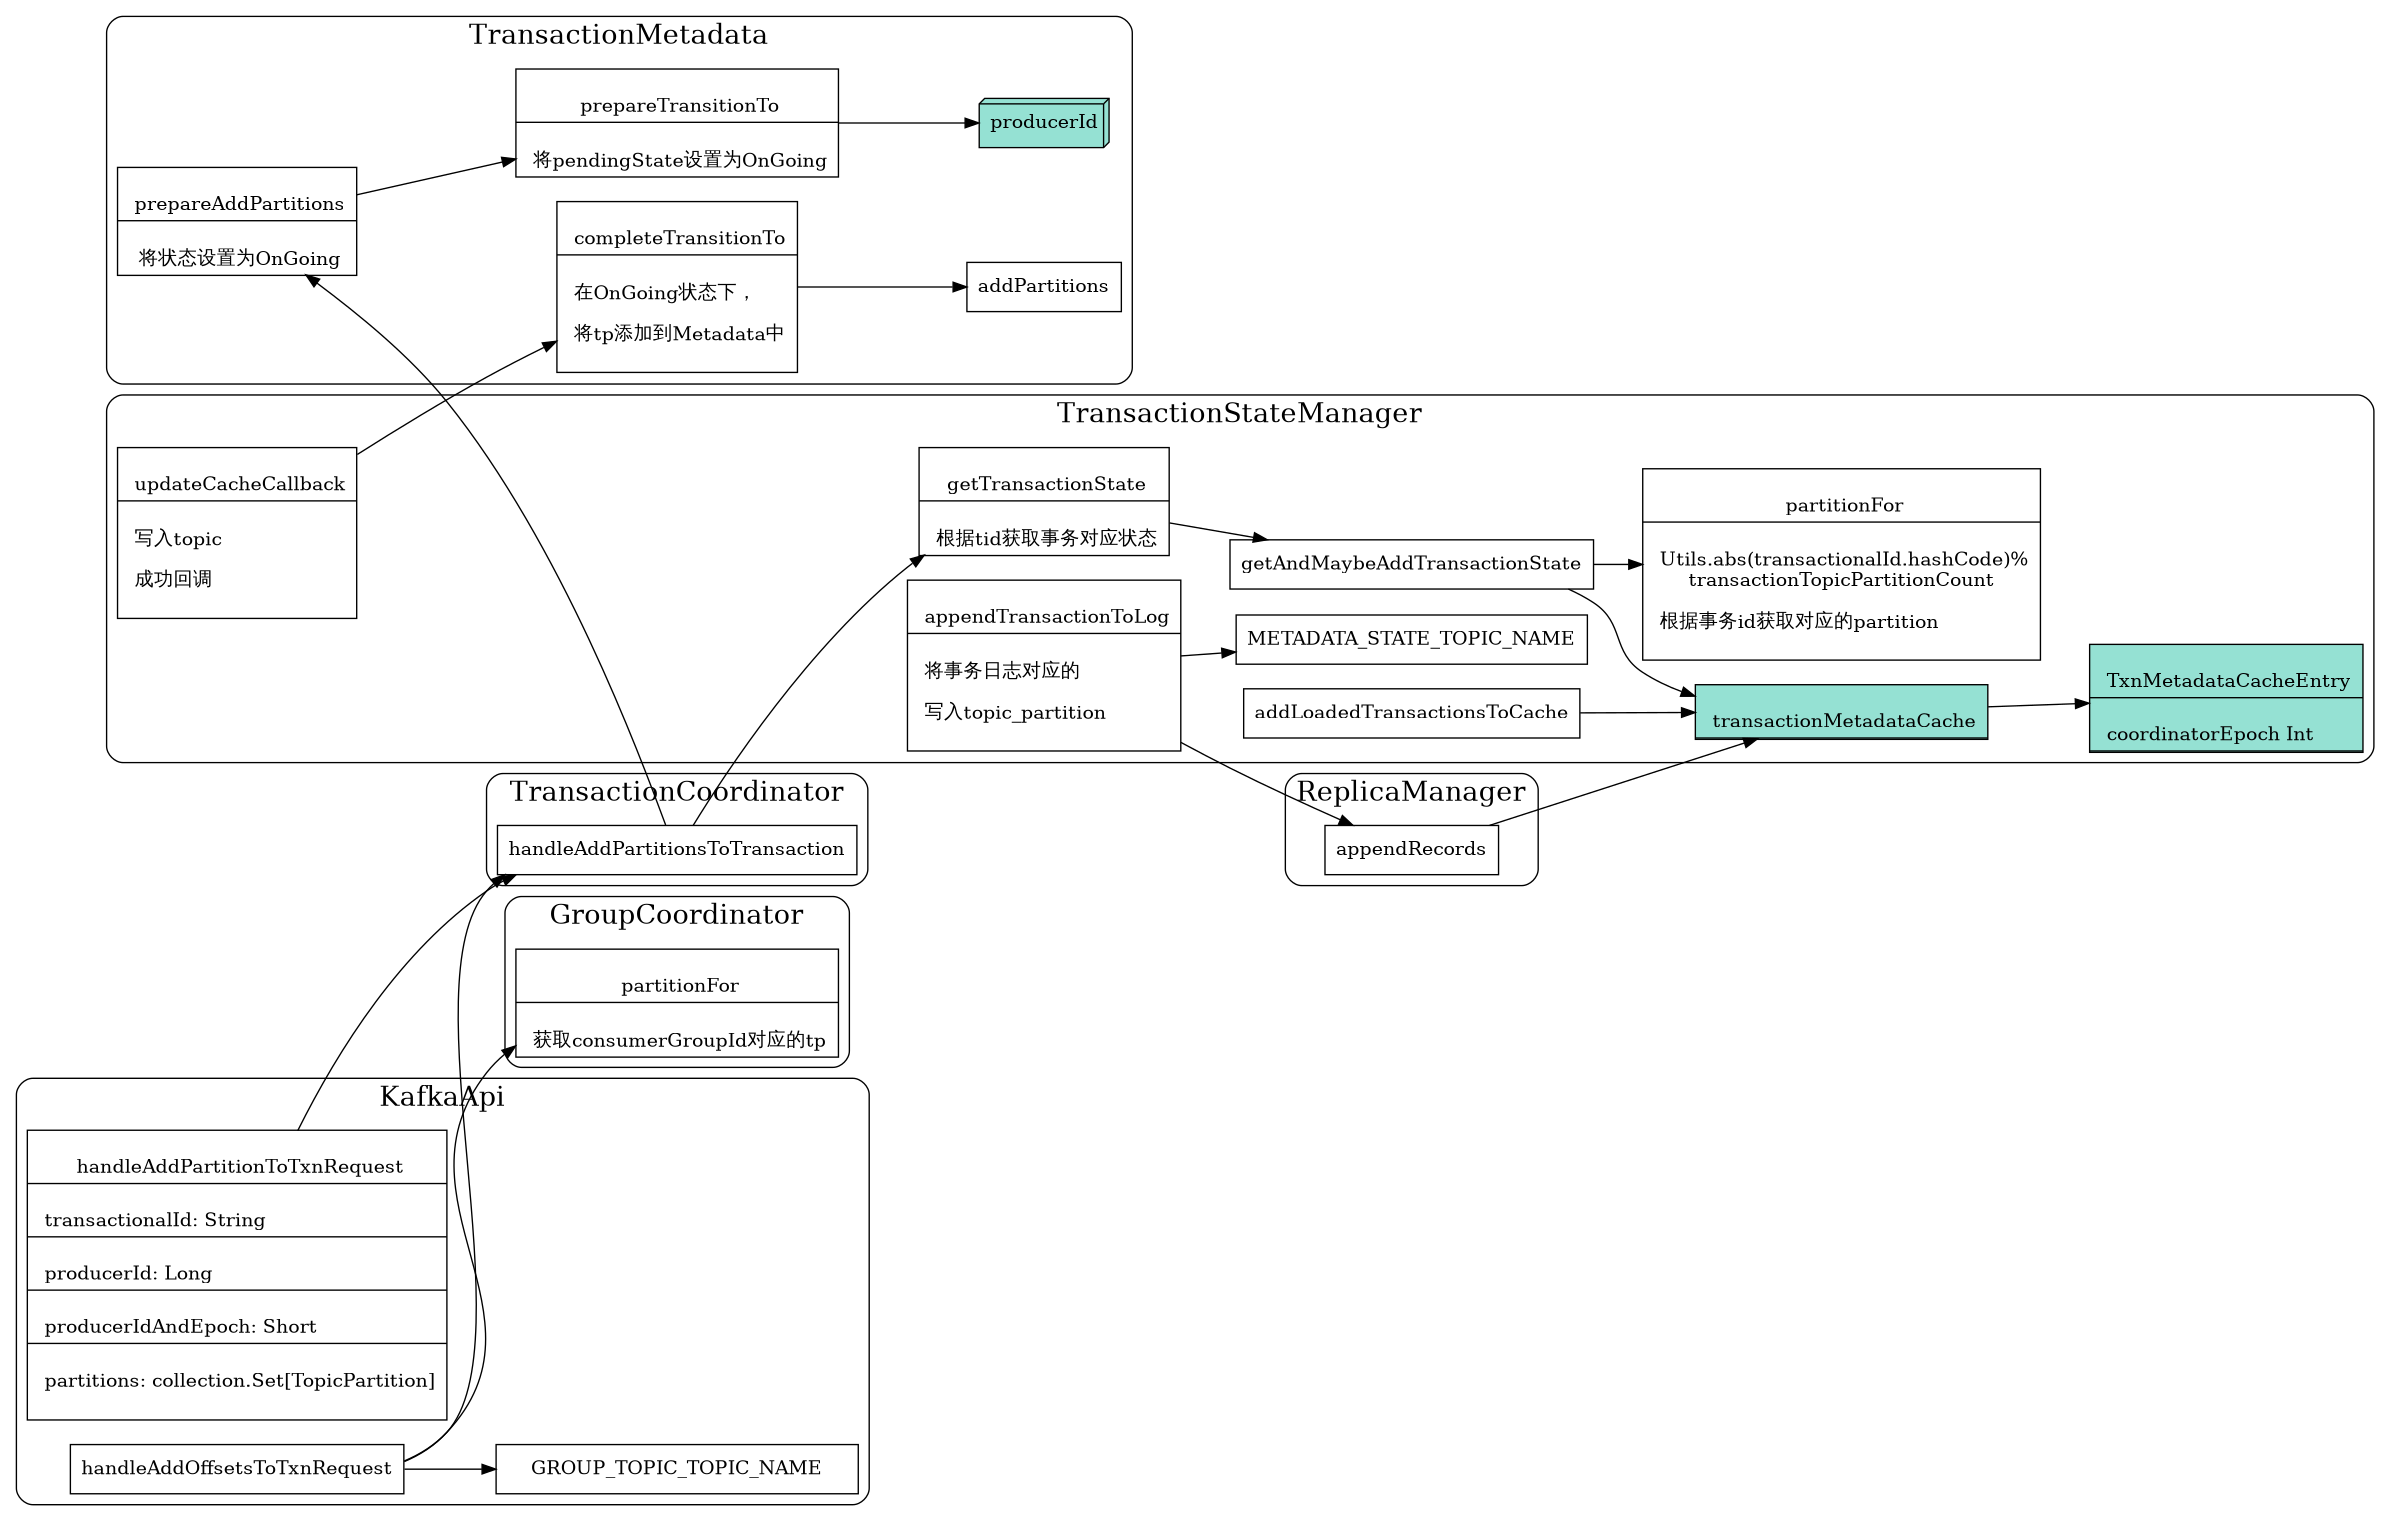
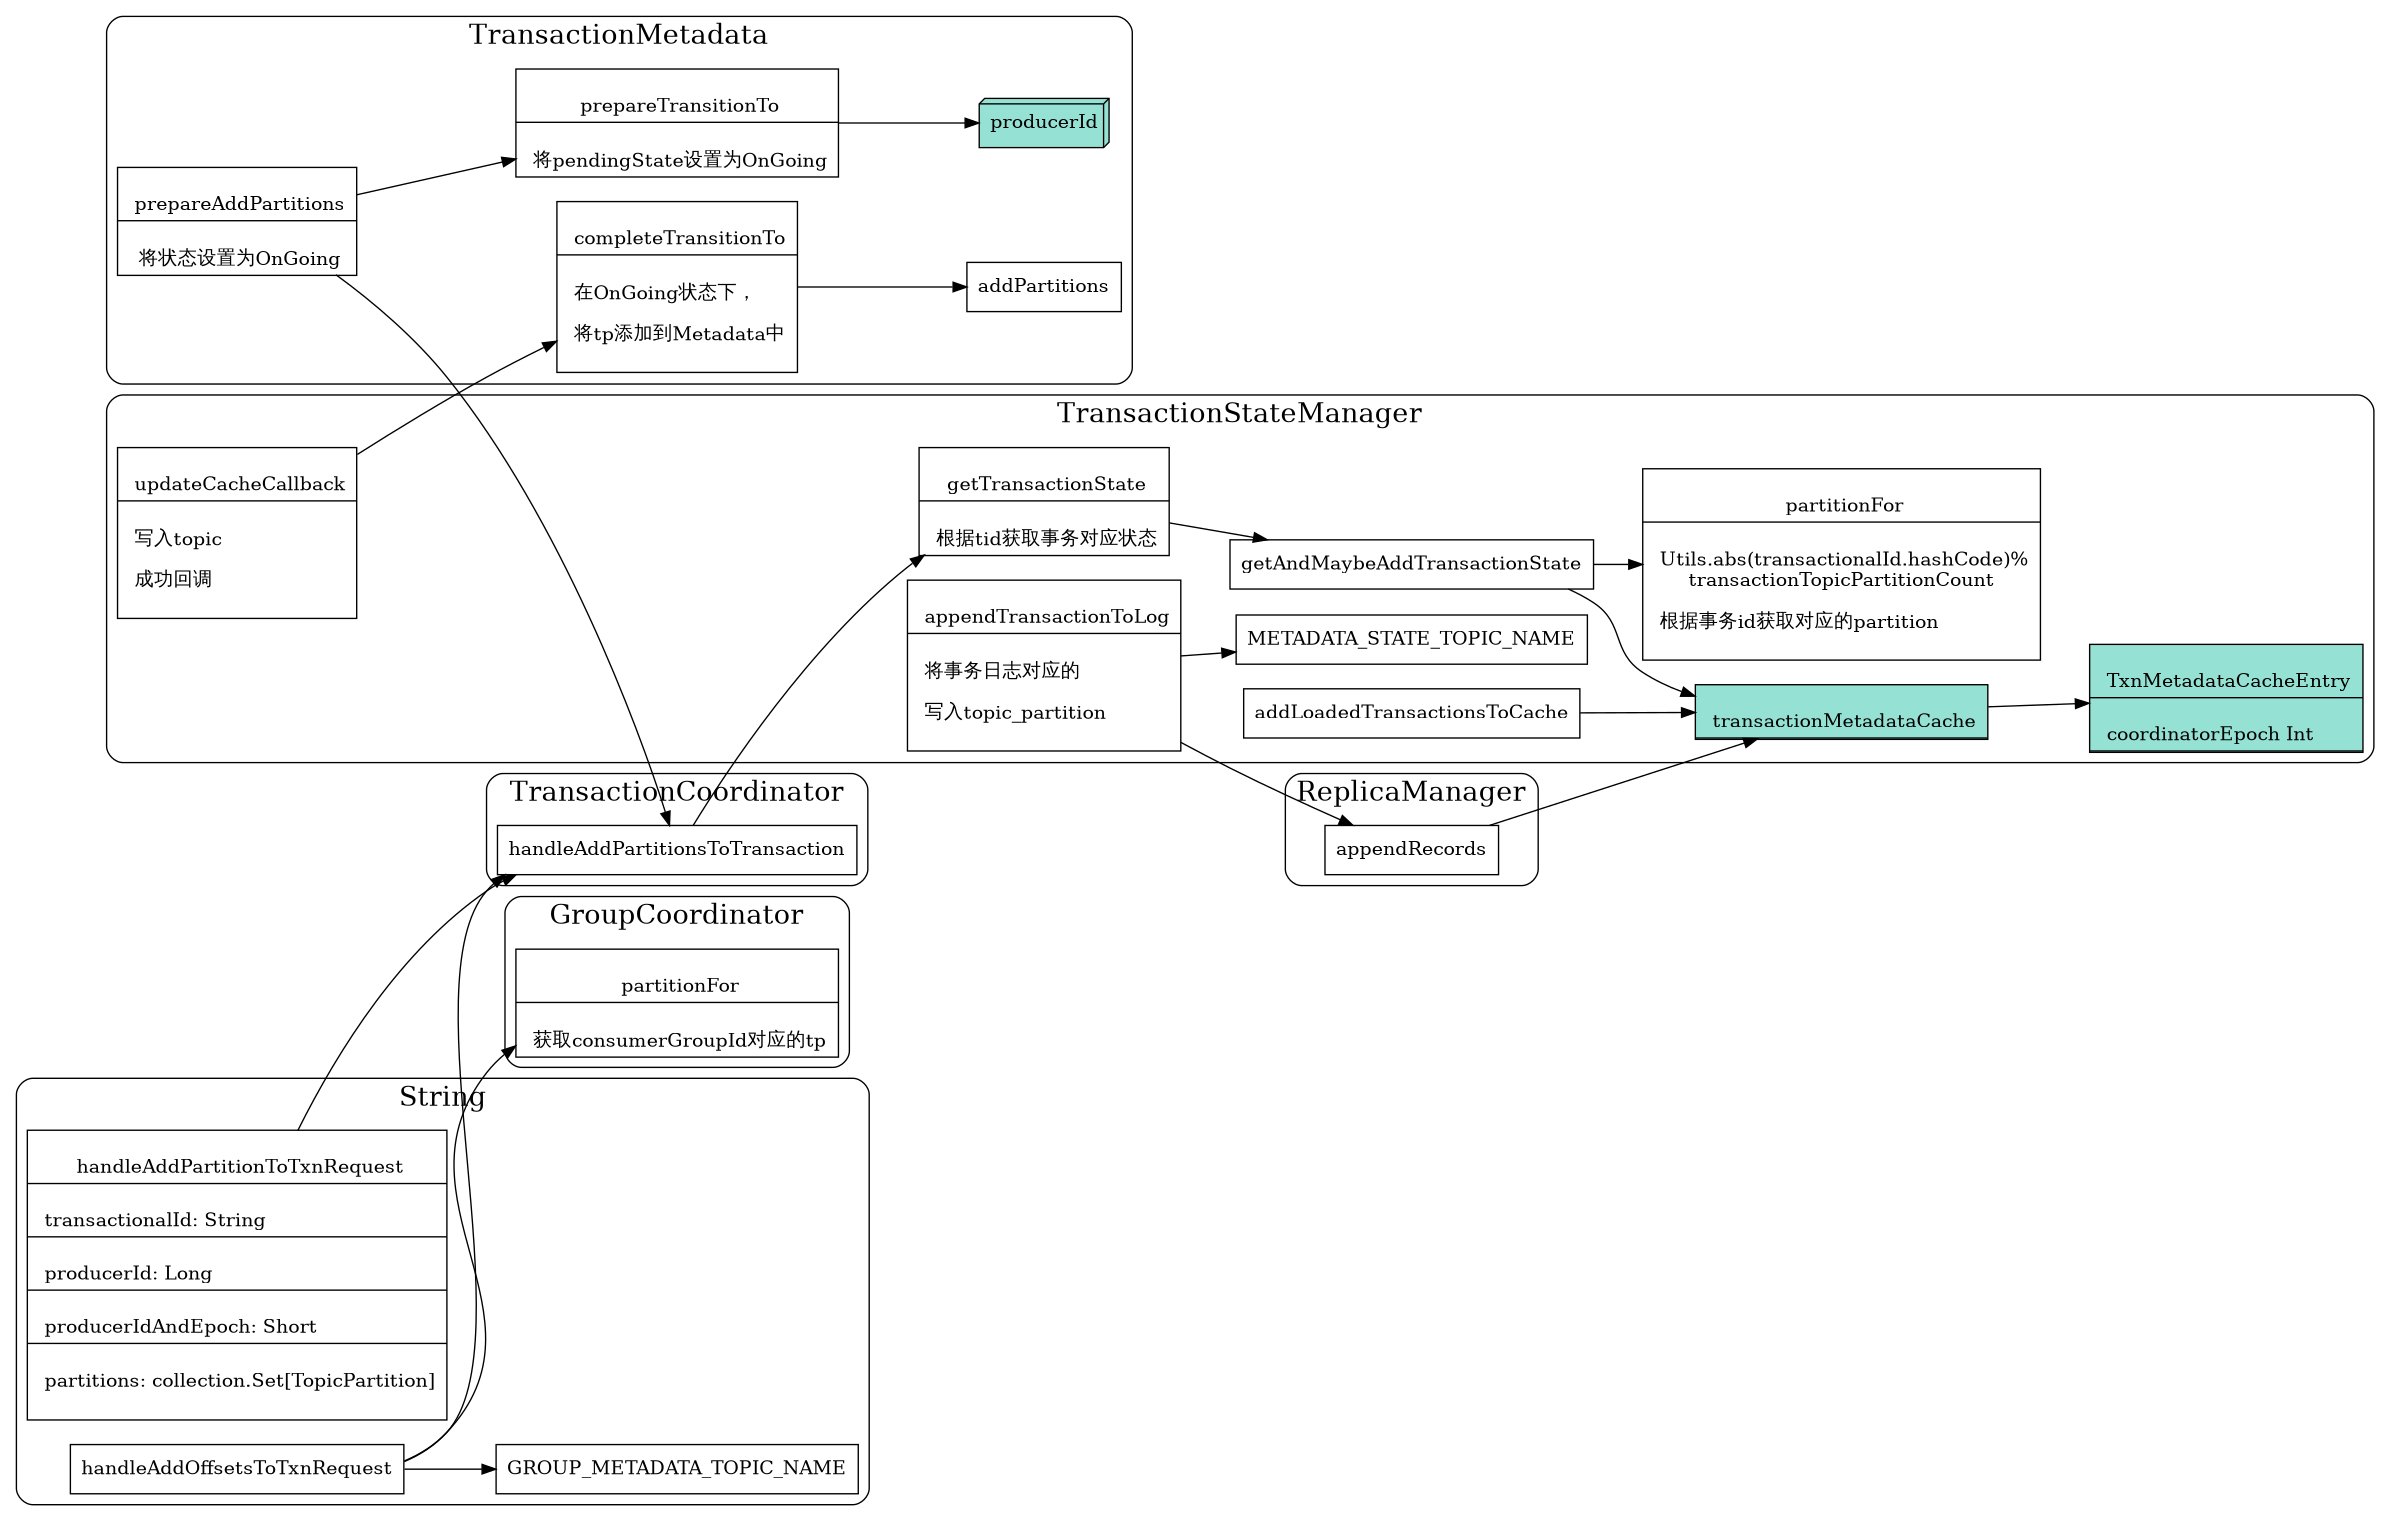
(531, 527) -> (539, 518)
(443, 1099) -> (443, 1099)
(677, 1469) -> (677, 1469)
